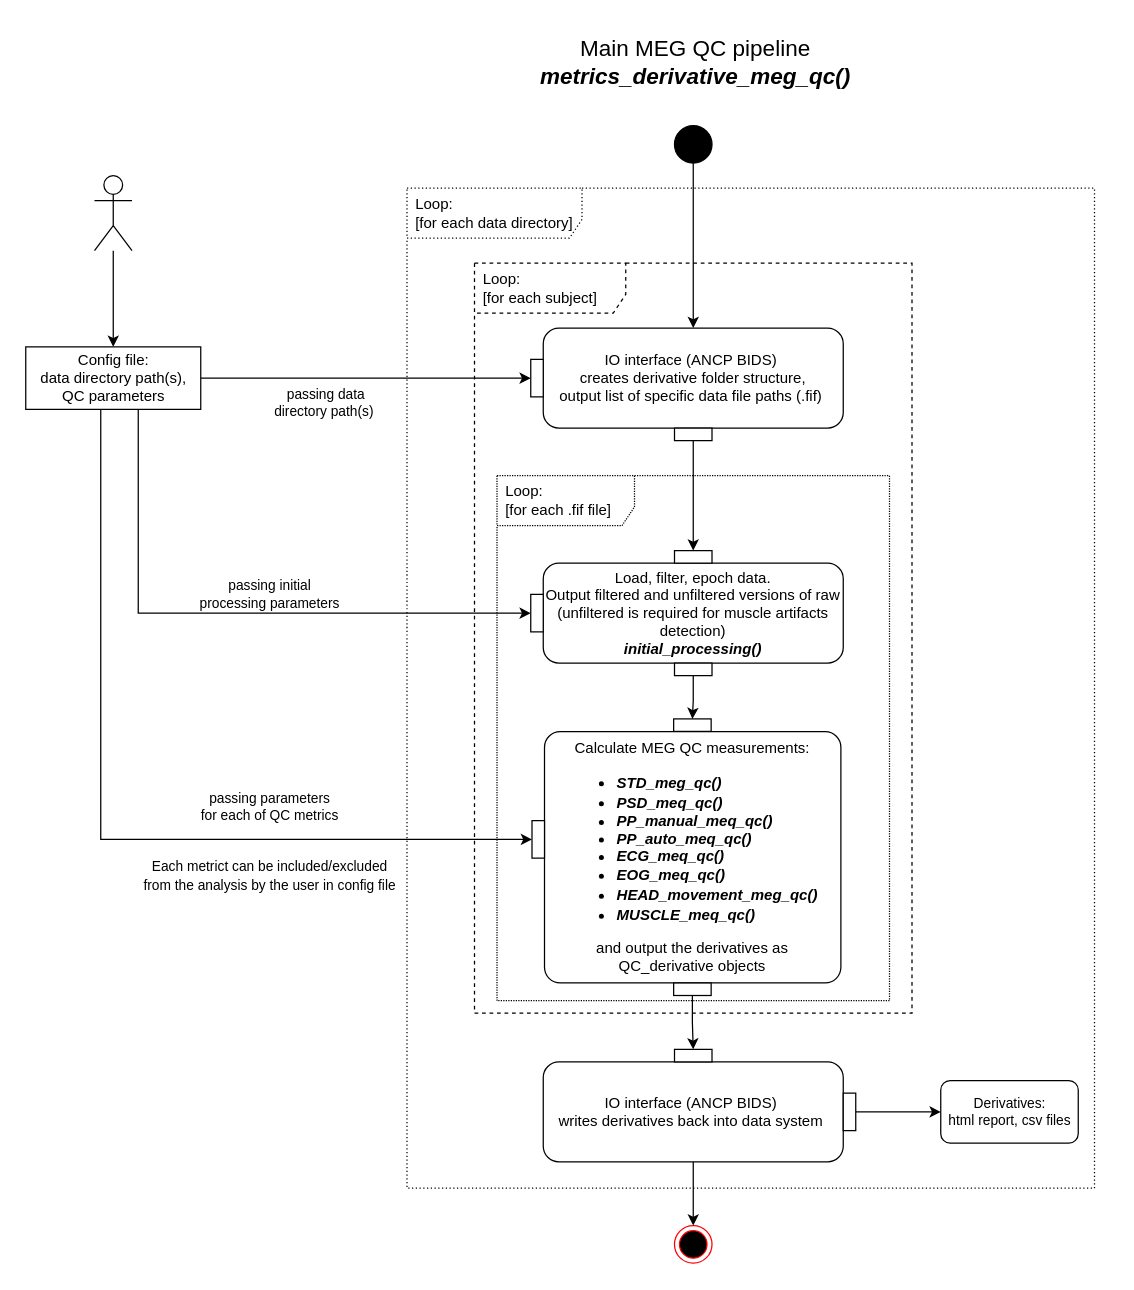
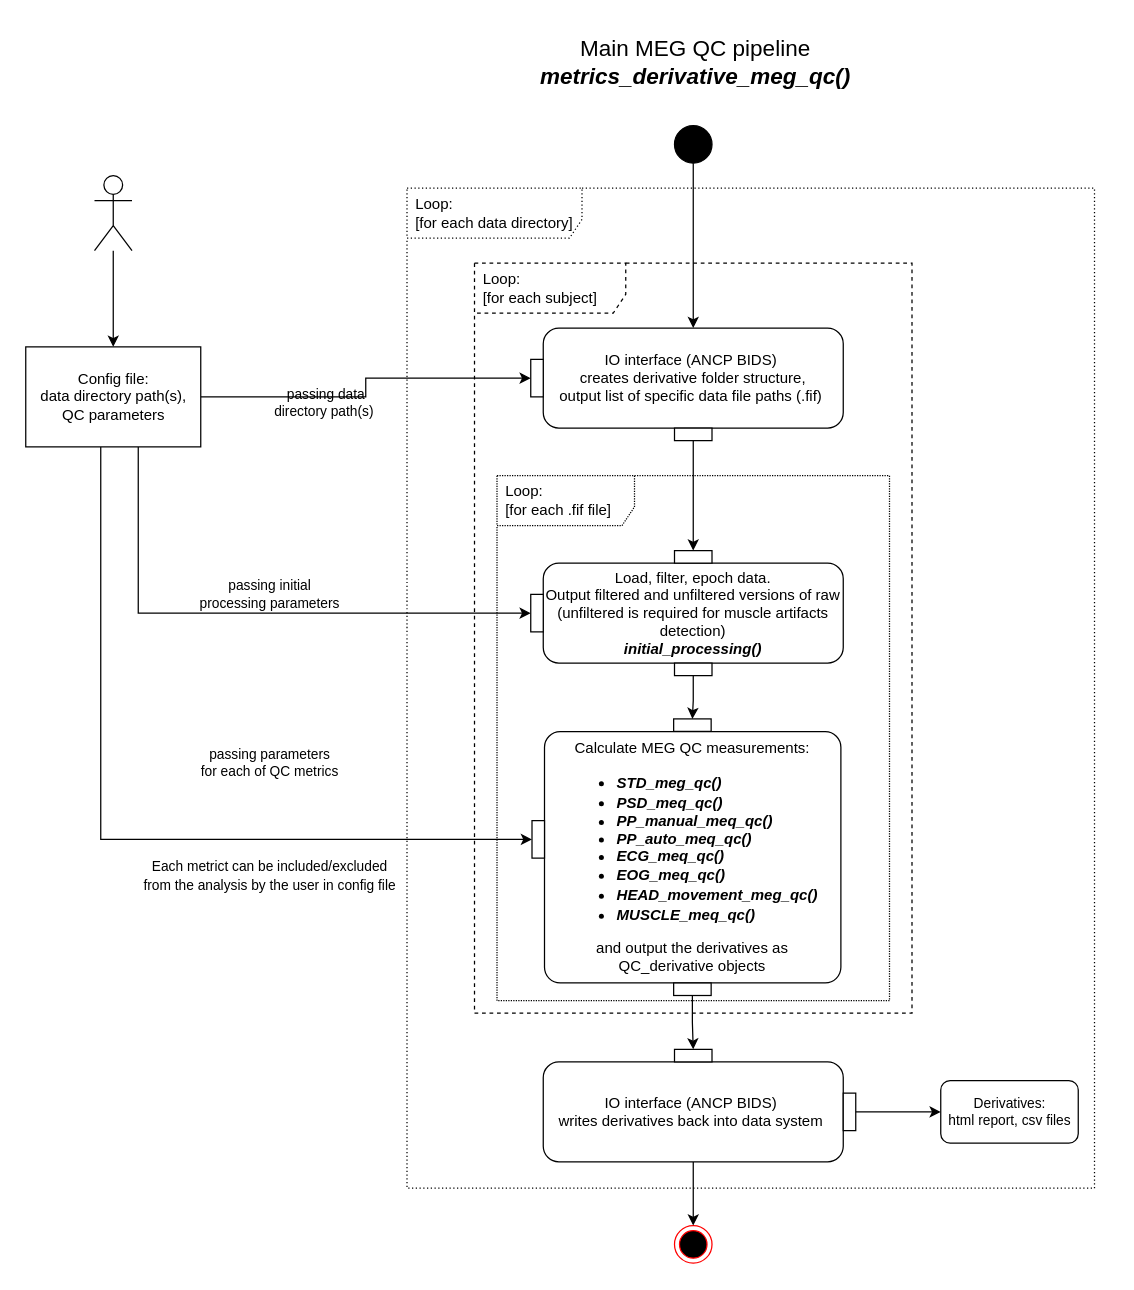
(113, 378) -> (113, 397)
(269, 807) -> (269, 763)
